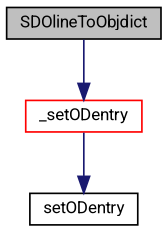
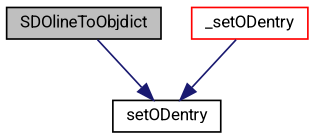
(84, 61) -> (120, 64)
